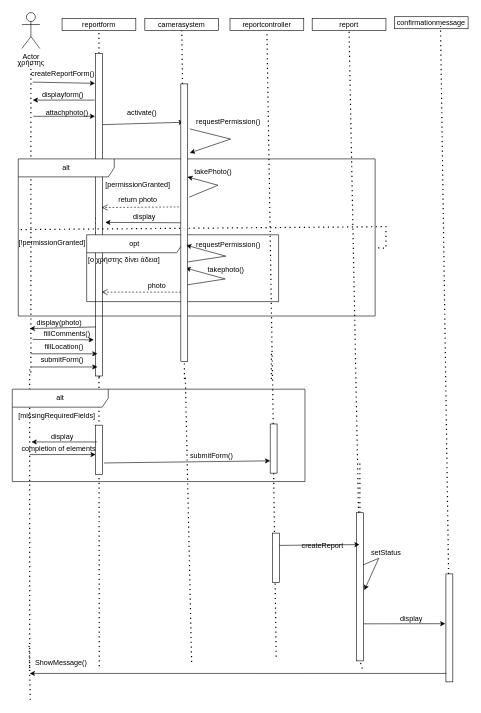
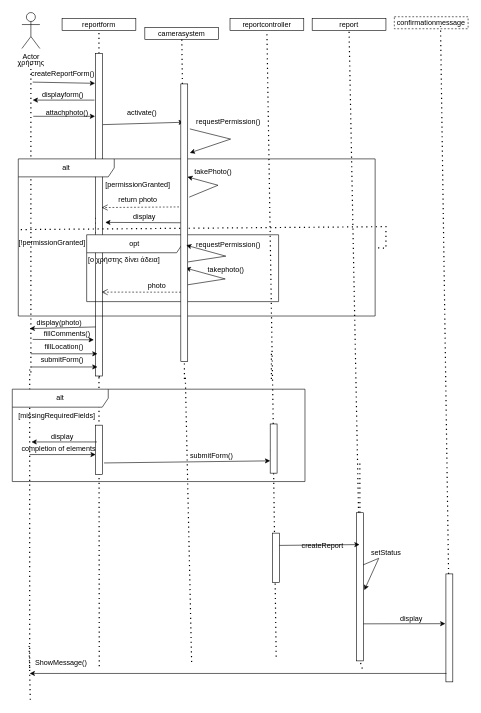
(431, 23) -> (431, 23)
(182, 24) -> (182, 33)
